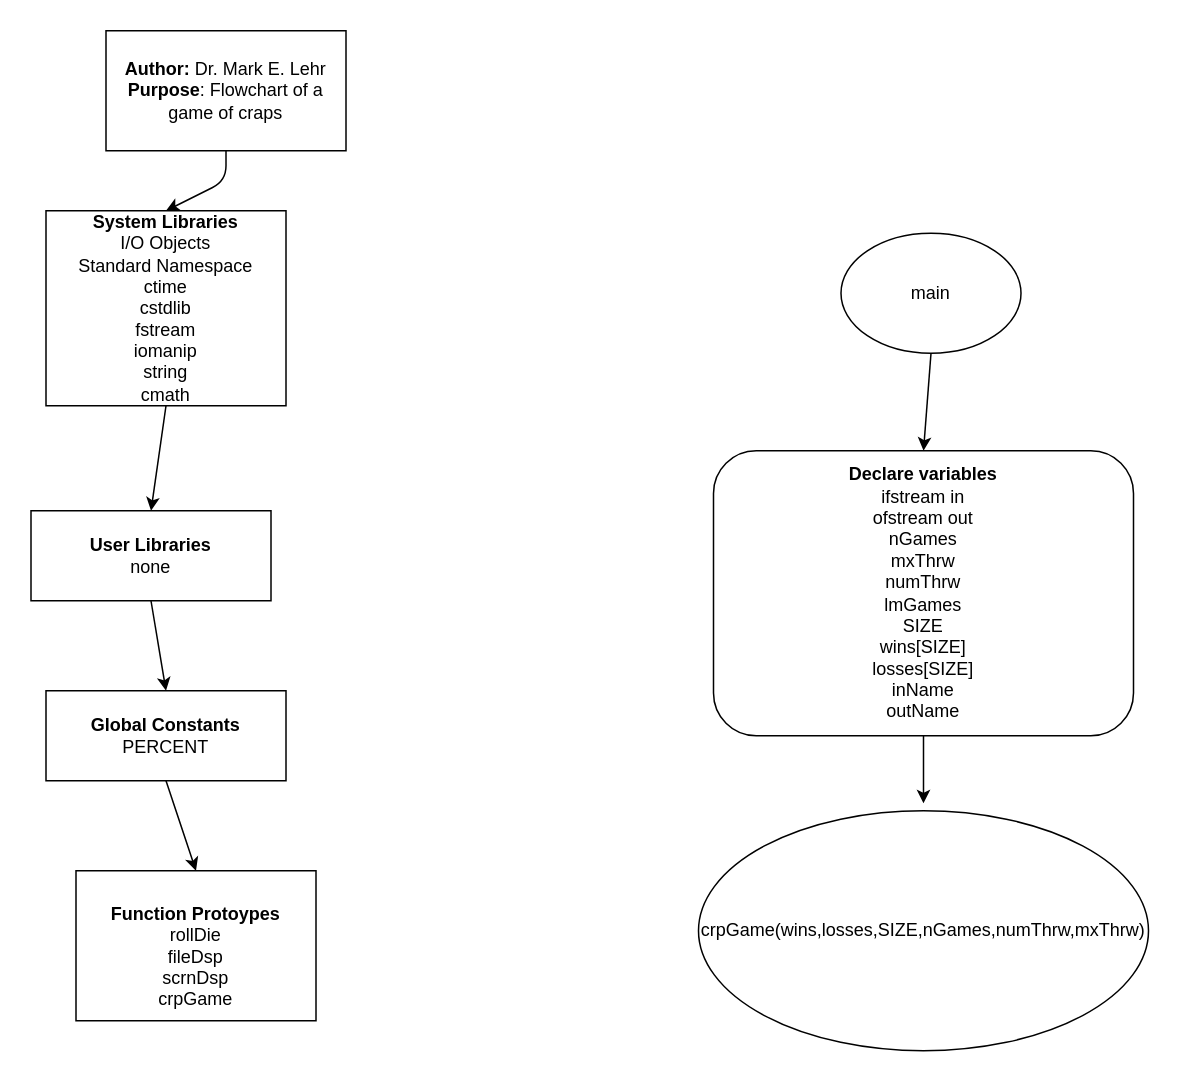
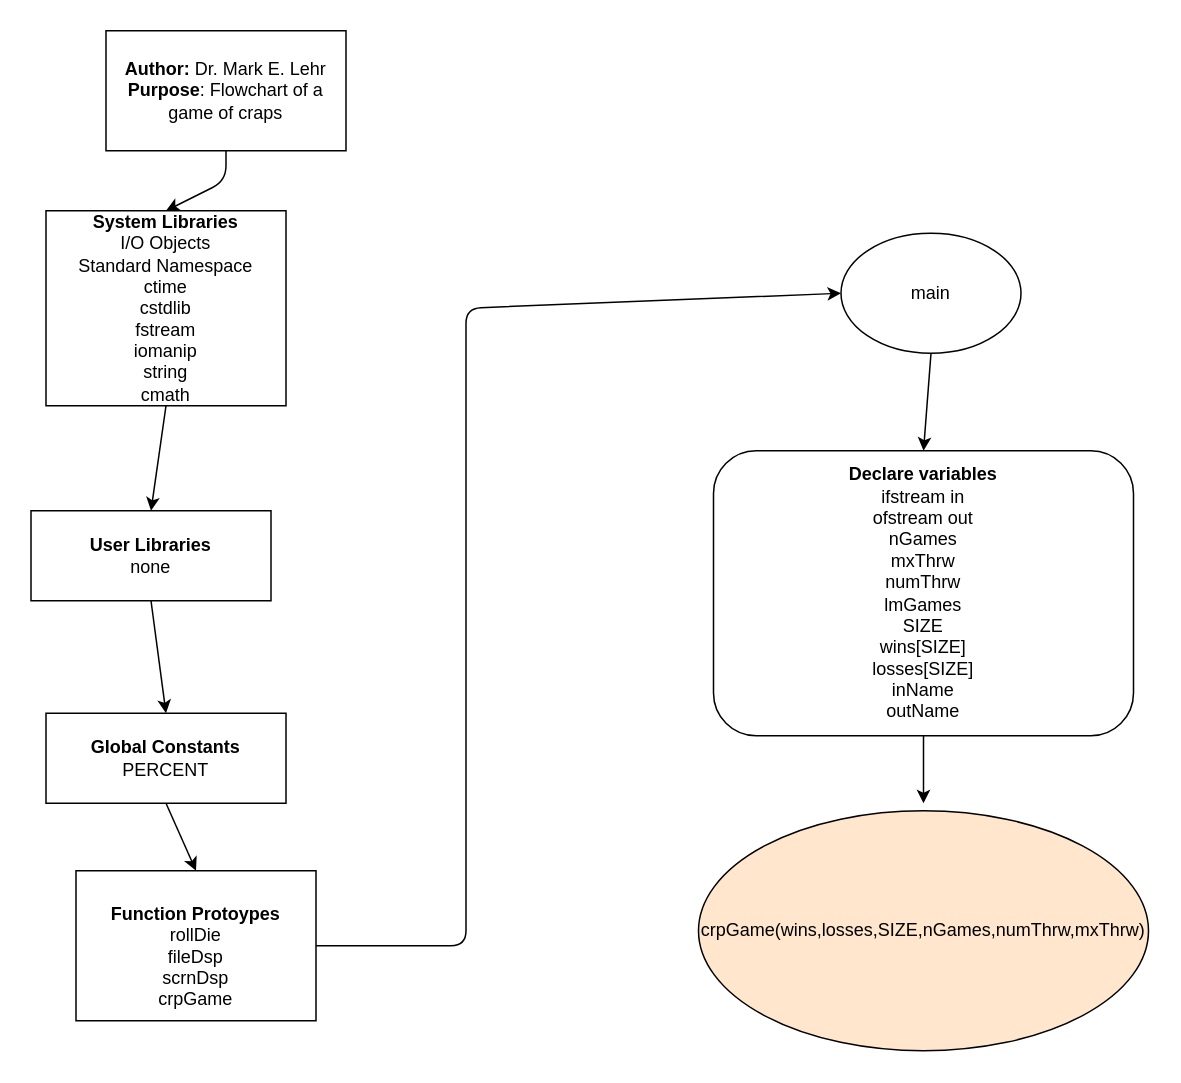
none -> (466, 519)
(166, 736) -> (166, 758)
(923, 931) -> (923, 931)
